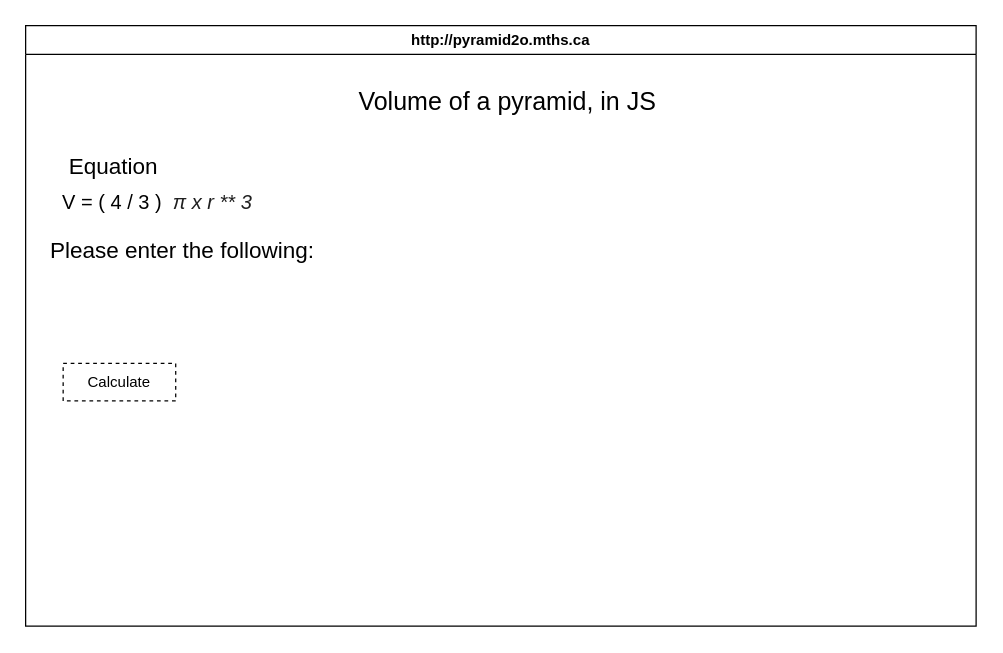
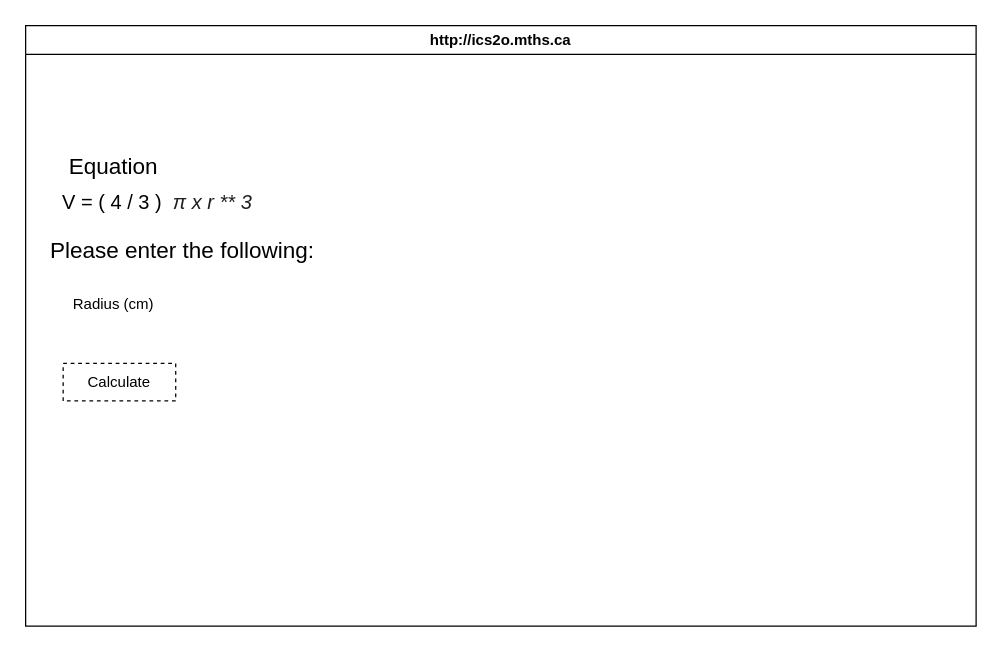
(501, 41) -> (501, 41)
(507, 101) -> none
none -> (113, 304)
